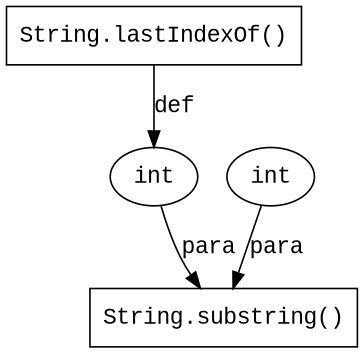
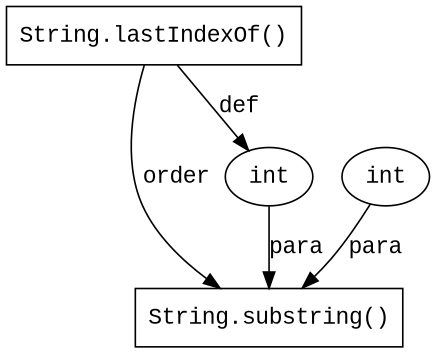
none -> (136, 184)
